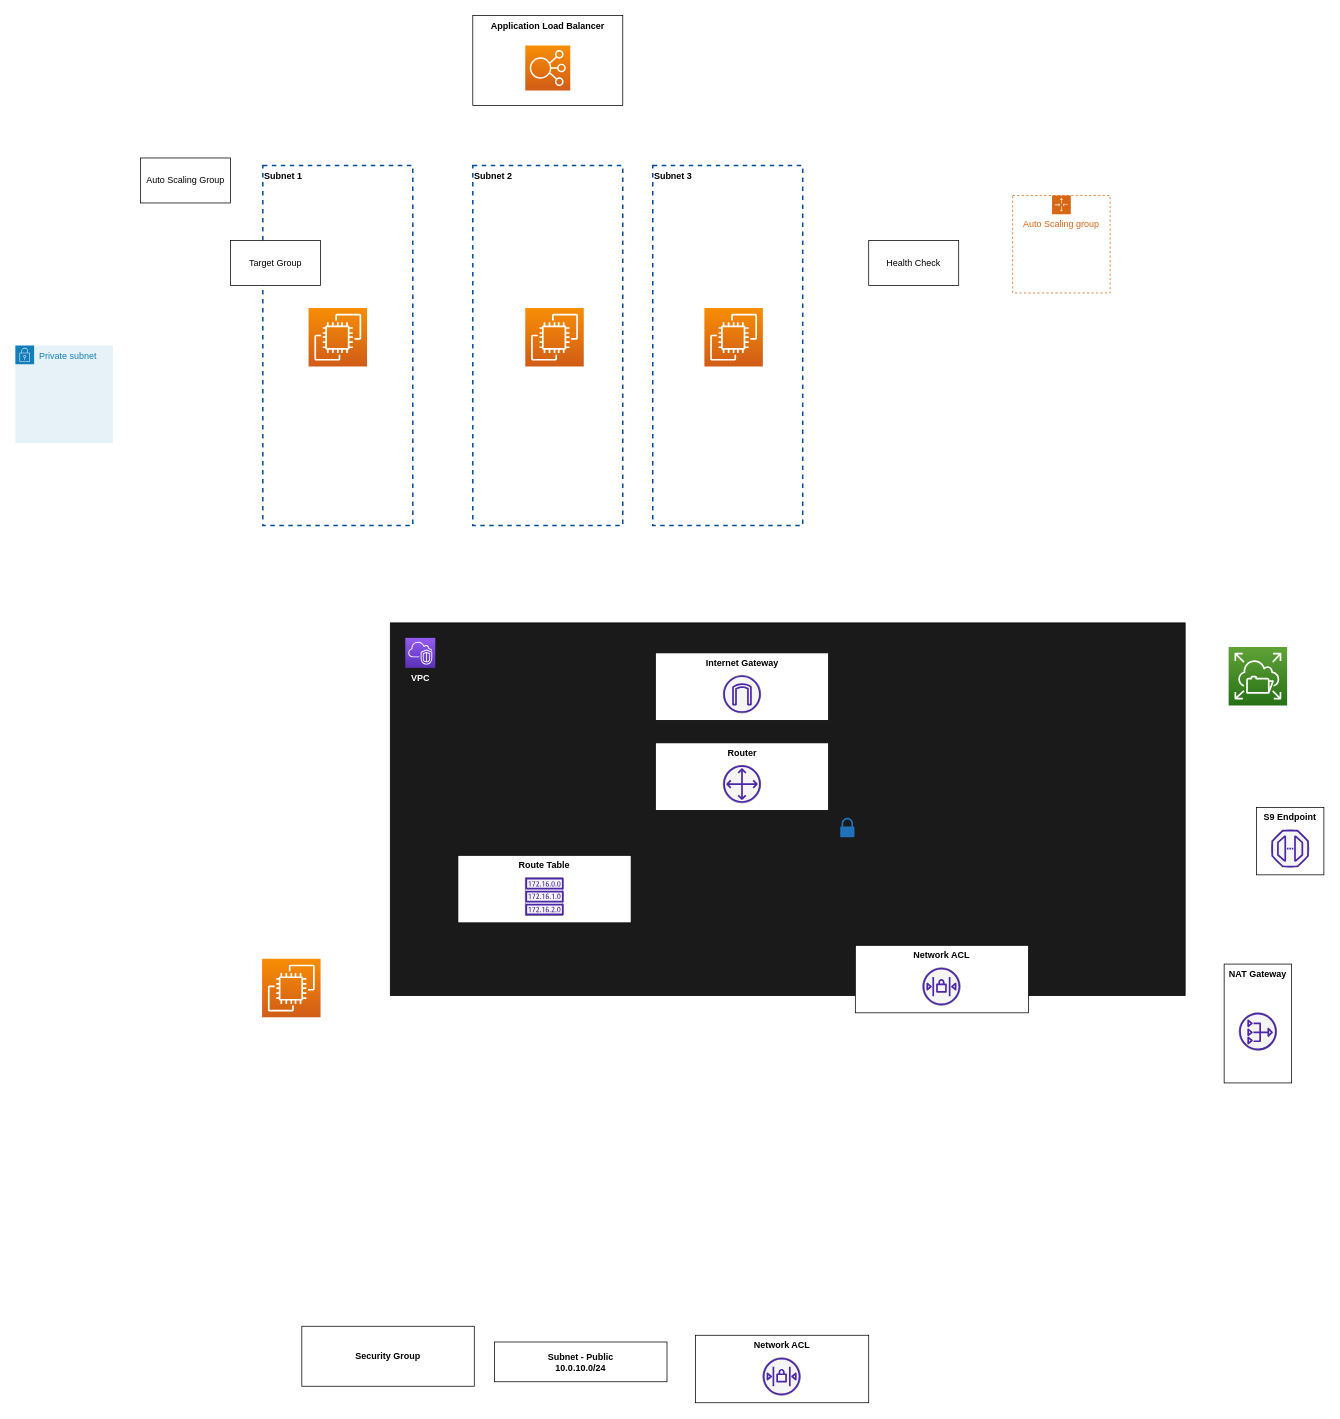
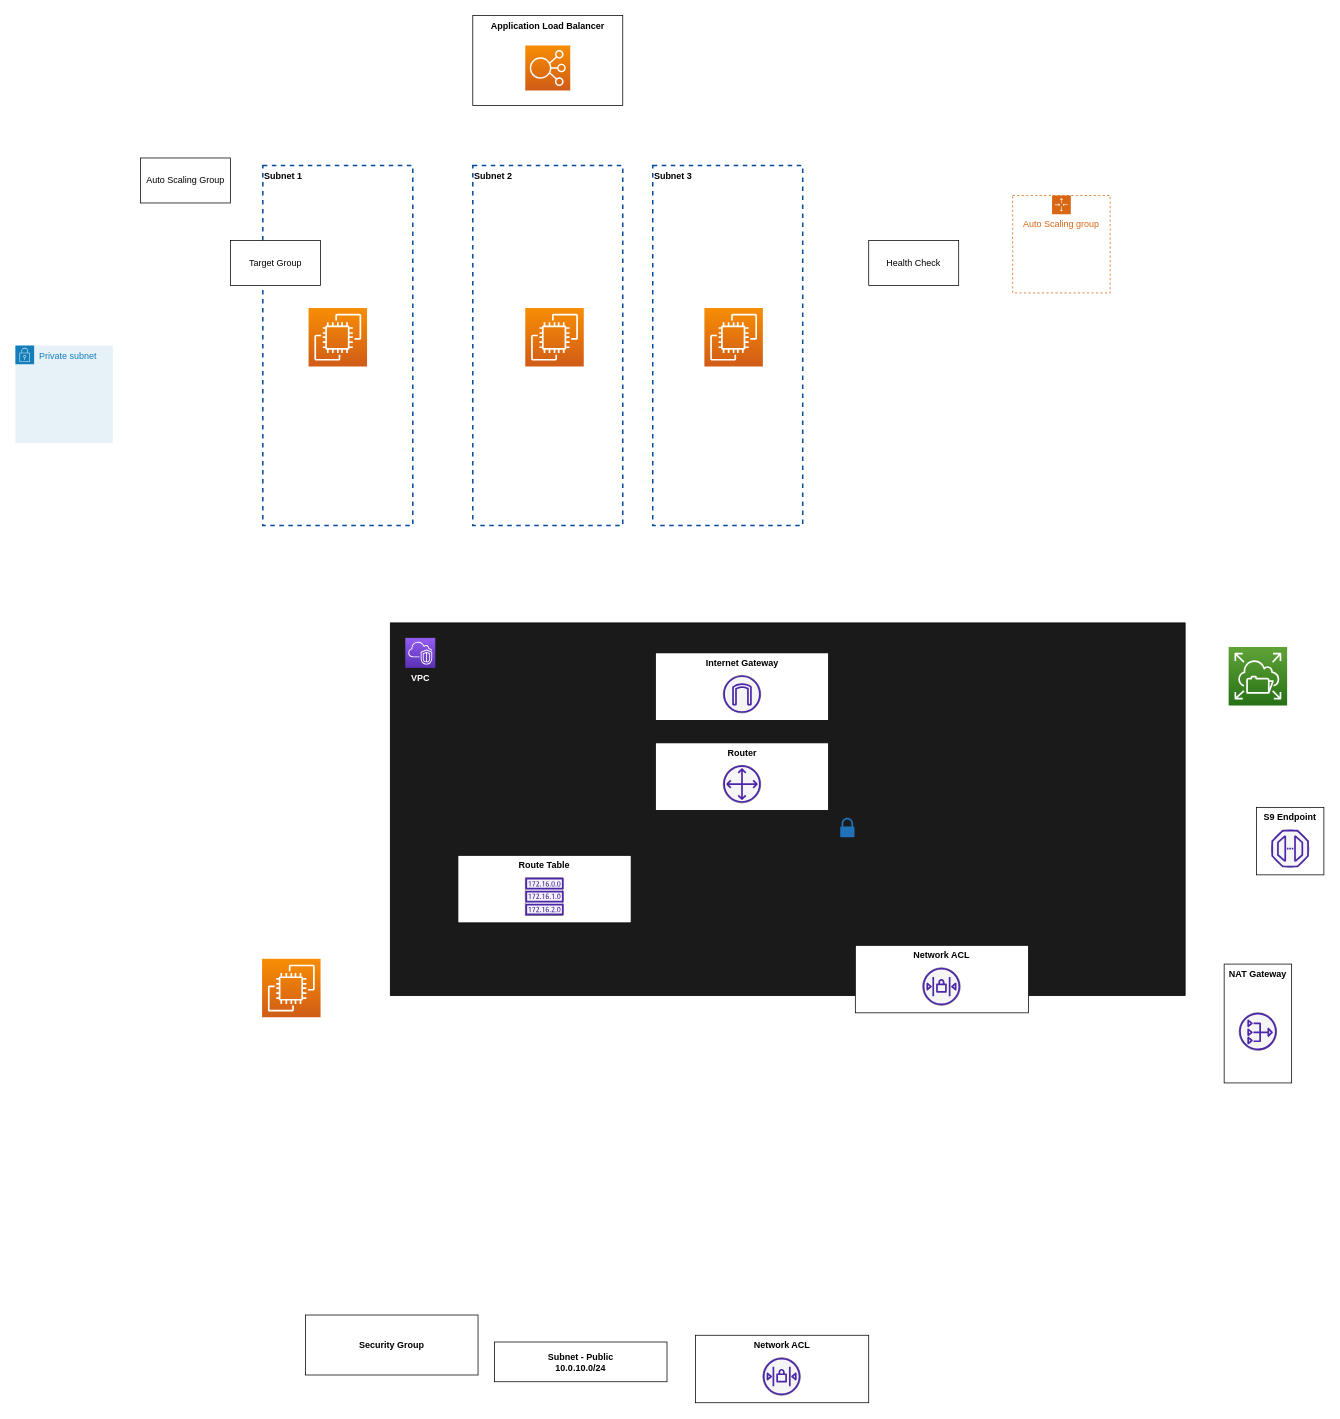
(388, 1356) -> (392, 1345)
